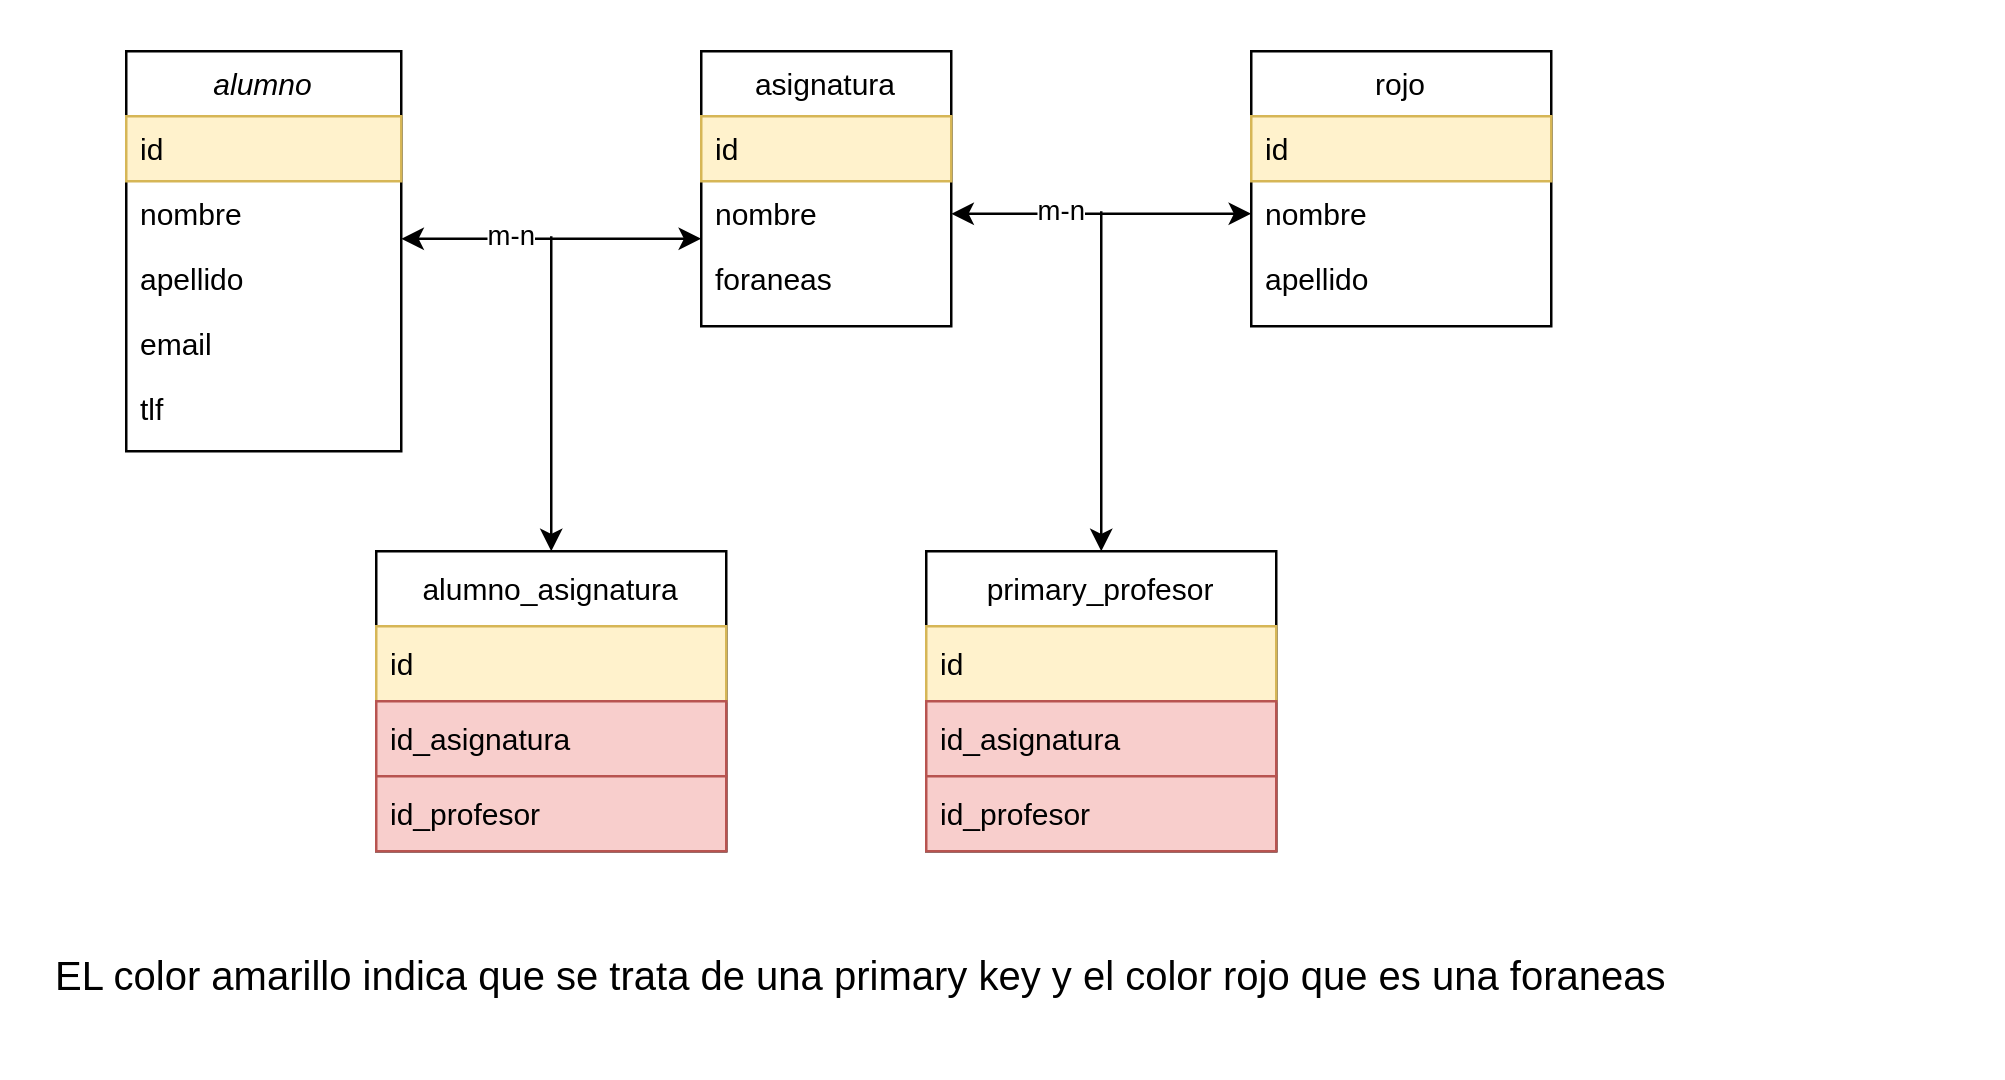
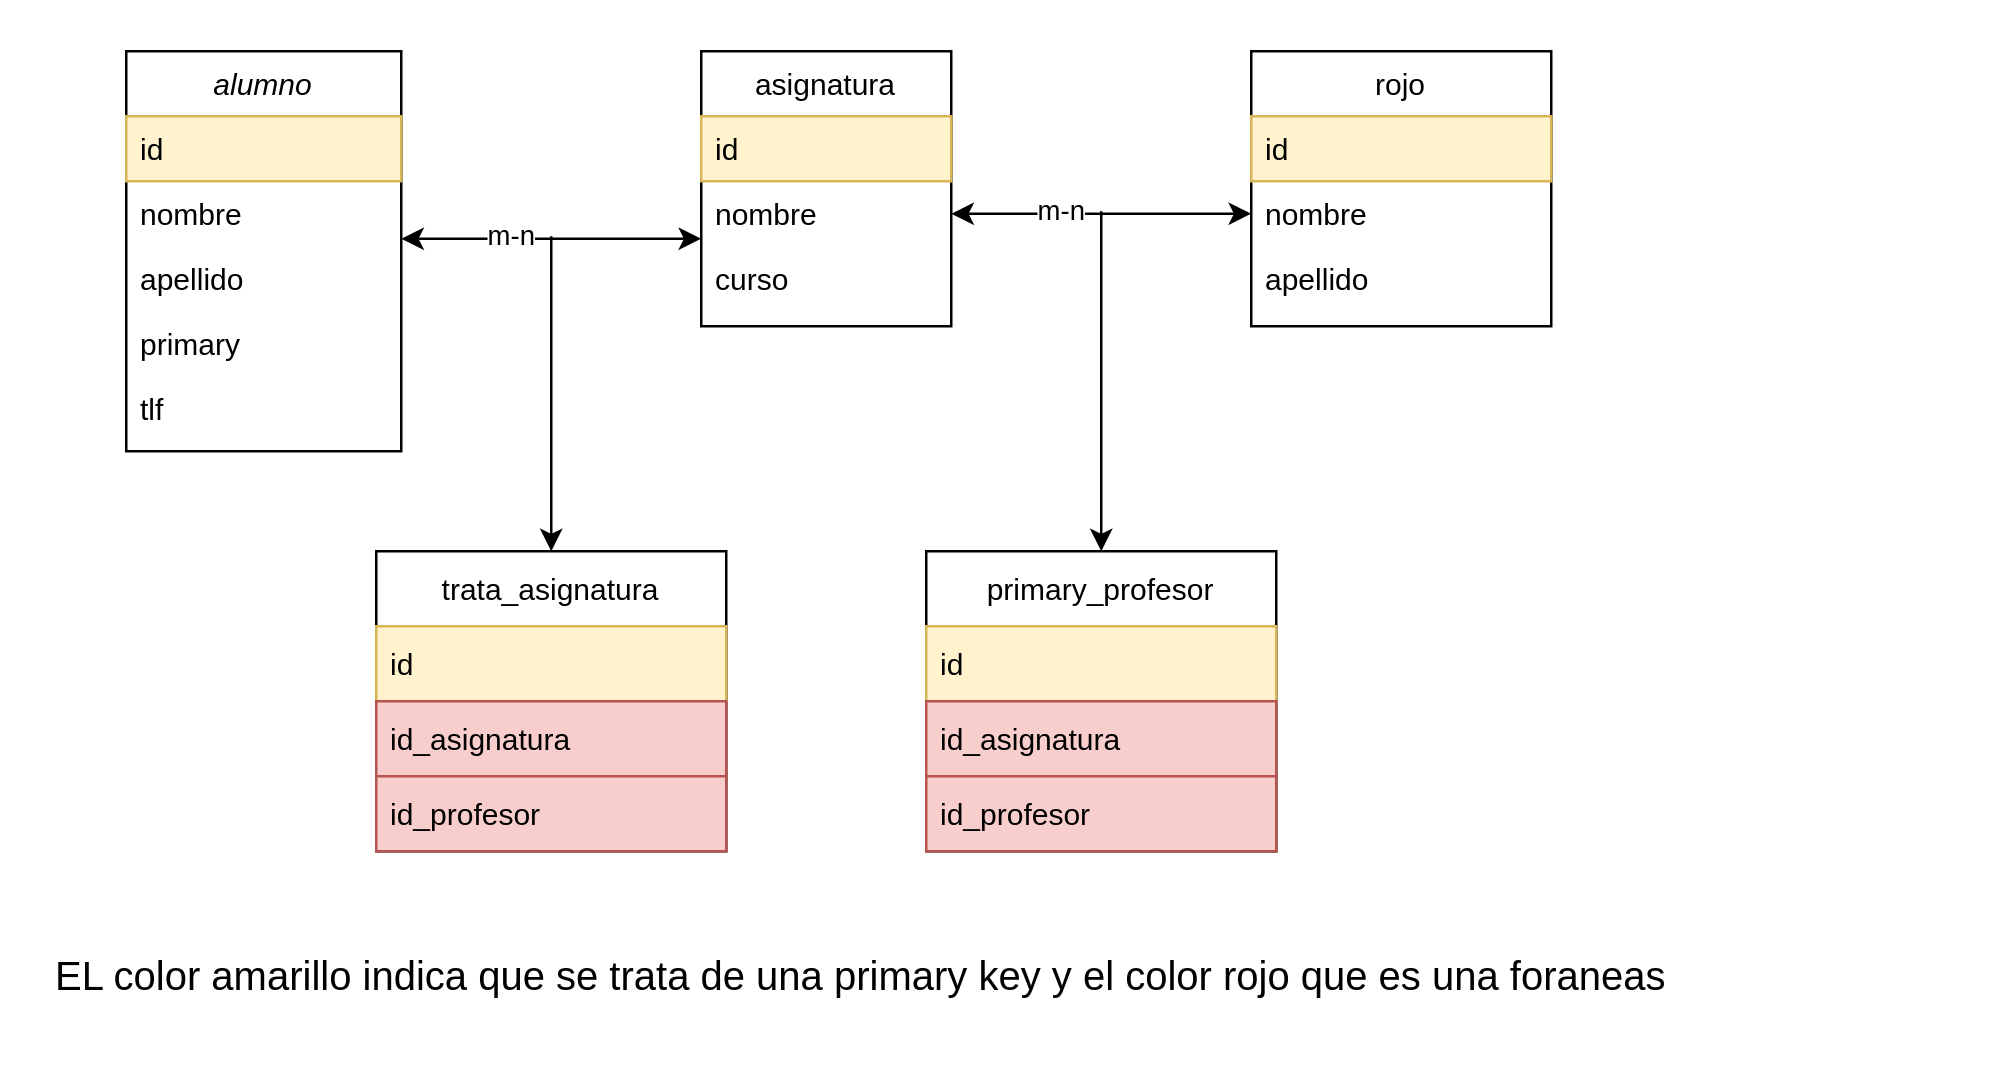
(782, 280) -> (757, 280)
(174, 345) -> (195, 345)
(550, 590) -> (550, 590)
